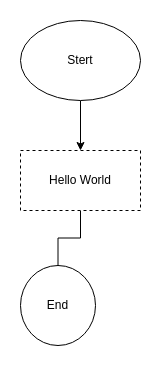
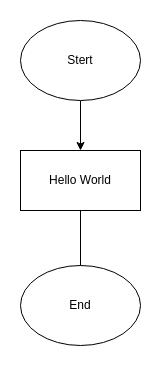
(81, 181) -> (81, 181)
(58, 306) -> (81, 306)
